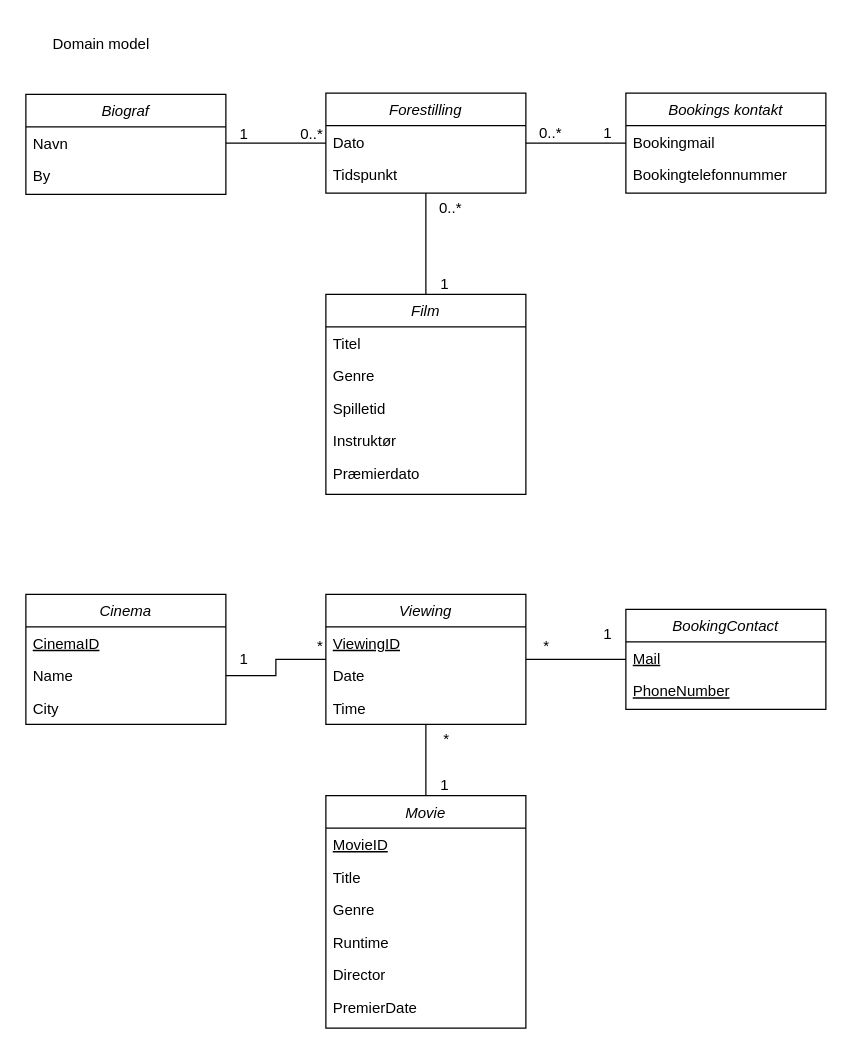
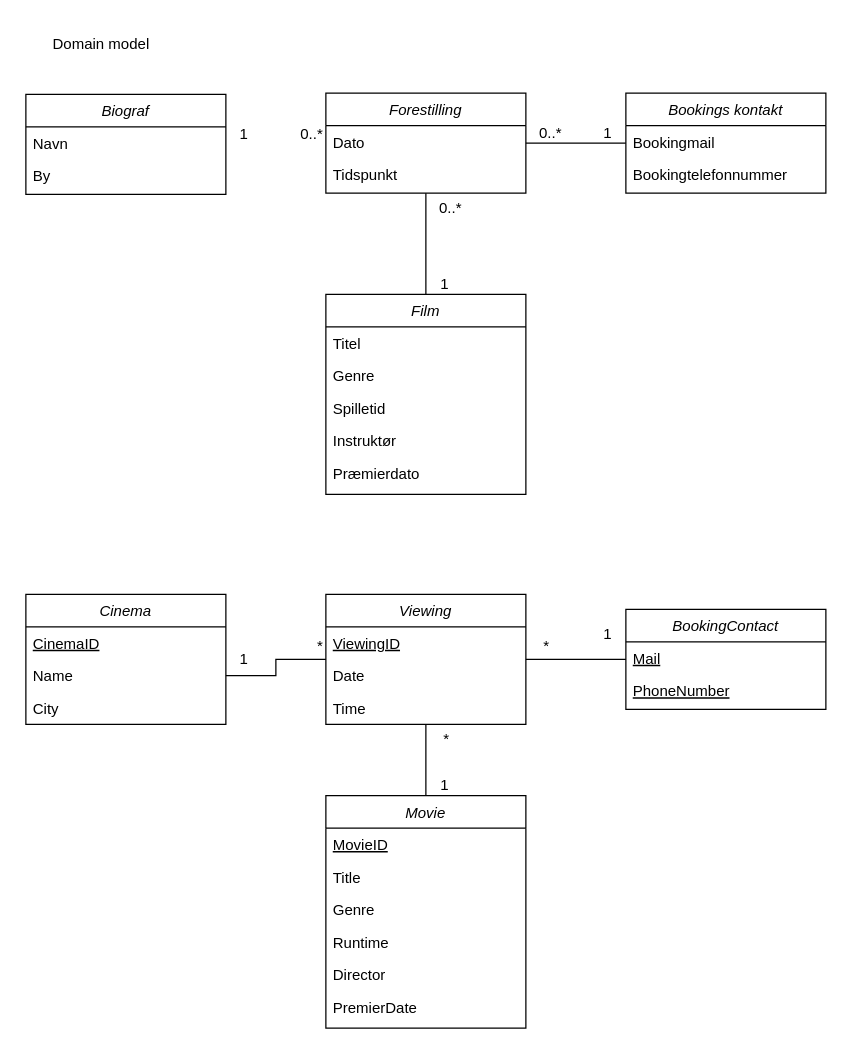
(275, 143) -> none
